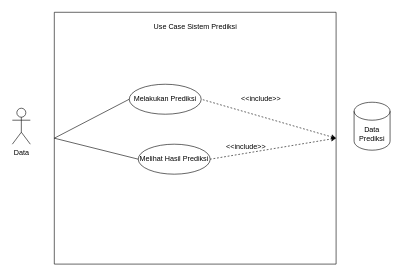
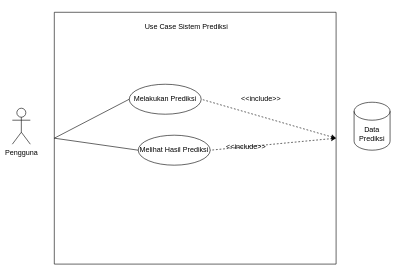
(195, 27) -> (186, 27)
(22, 153) -> (22, 153)
(174, 159) -> (174, 150)
